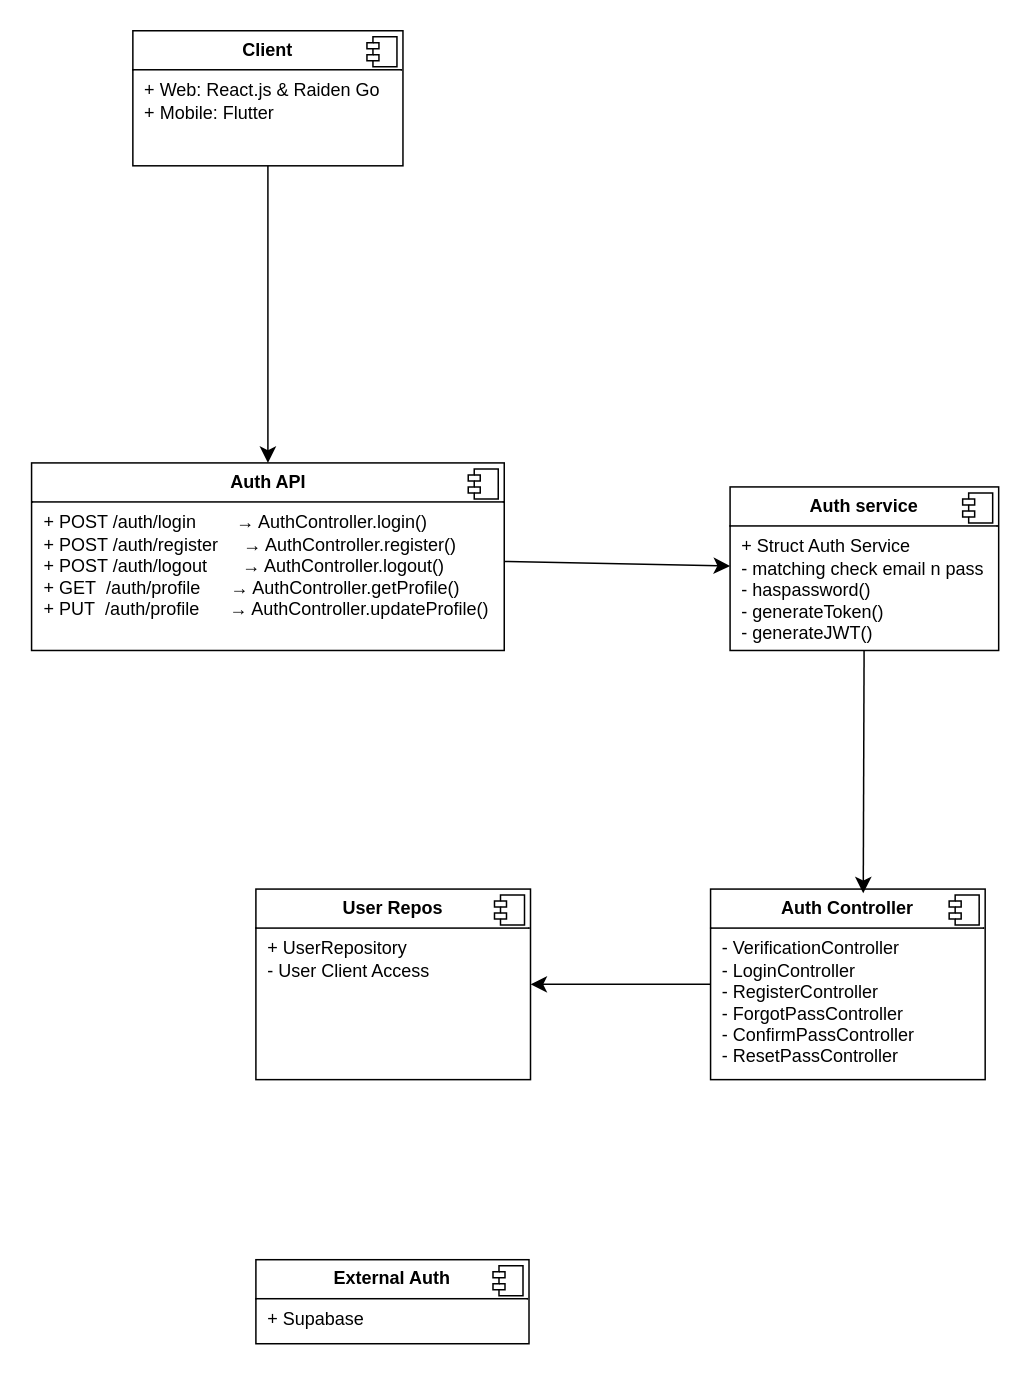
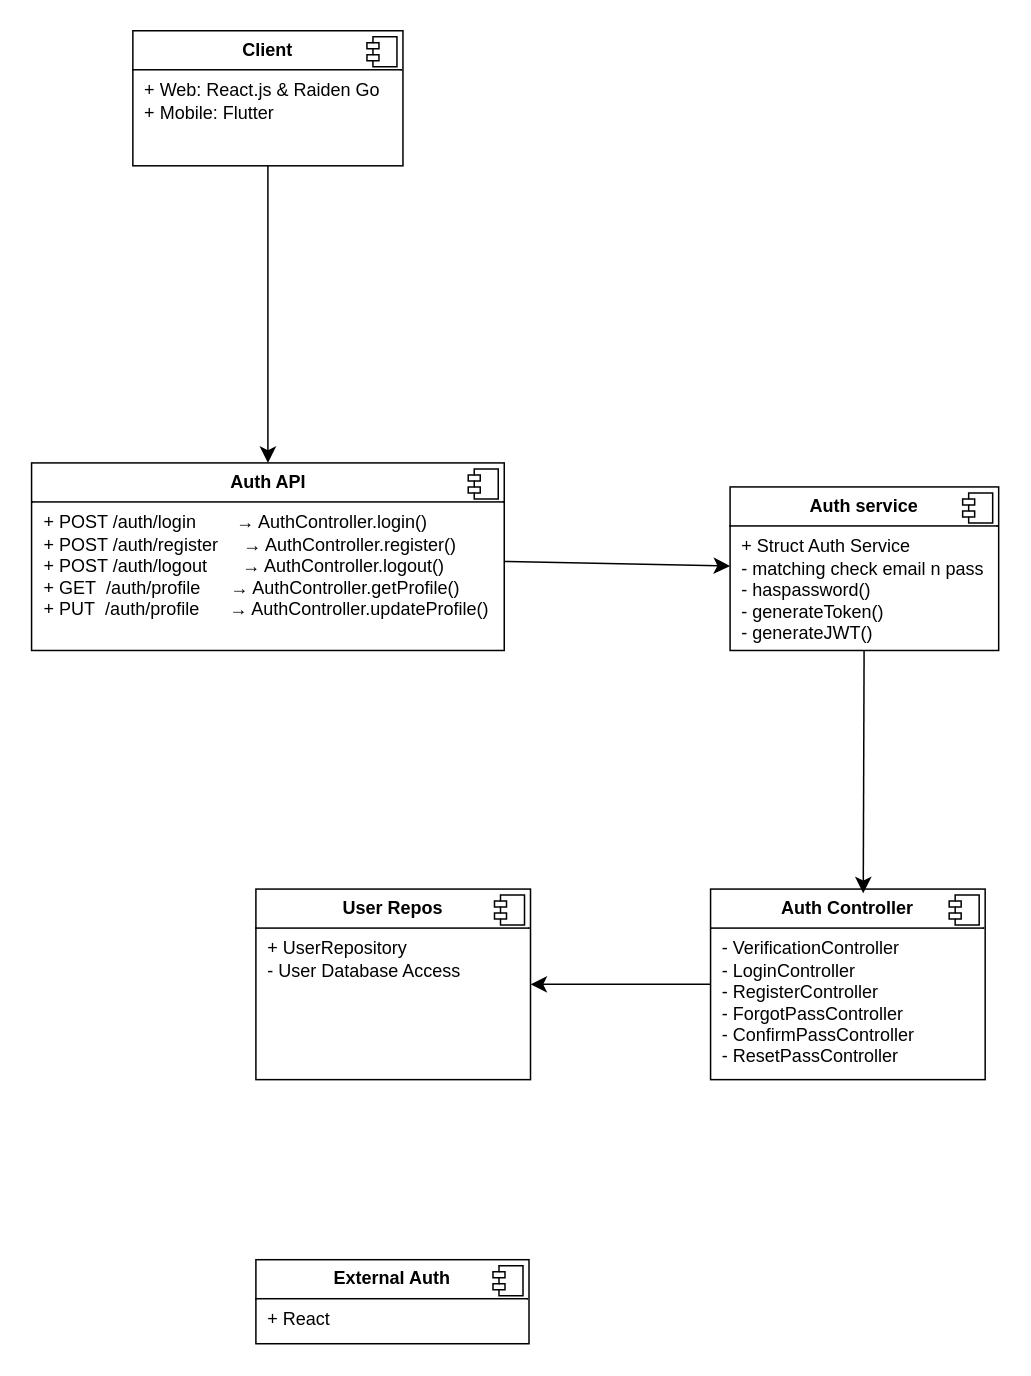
(345, 889) -> (360, 889)
(317, 1259) -> (317, 1259)
